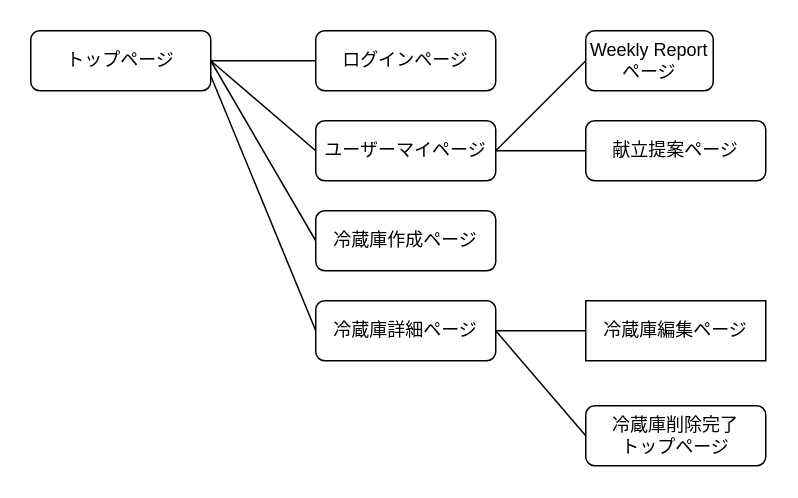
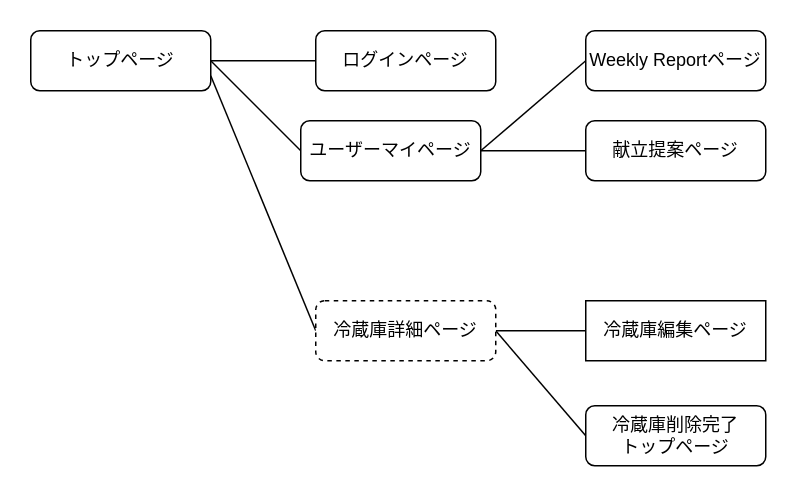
(650, 61) -> (676, 61)
(406, 151) -> (391, 151)
(265, 153) -> none
(406, 241) -> none
(406, 331) -> (406, 331)
